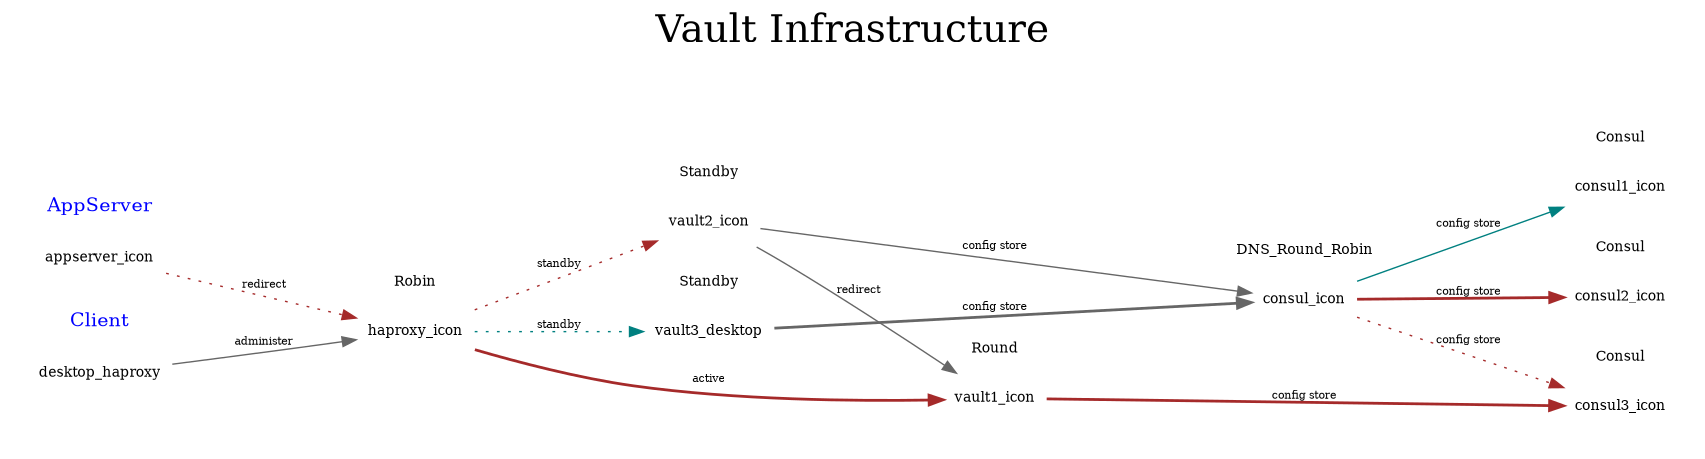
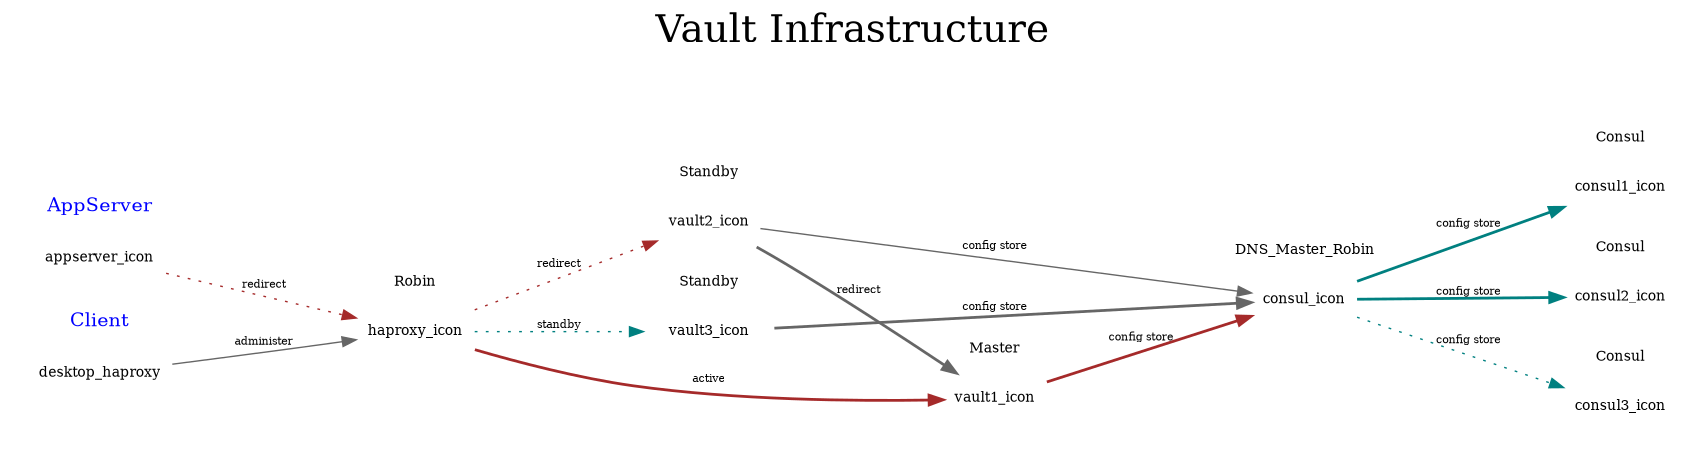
(1454, 247) -> (1454, 247)
(1305, 250) -> (1305, 250)
(559, 264) -> (559, 264)
(1453, 298) -> (1453, 298)
(852, 305) -> (852, 305)
(709, 332) -> (709, 332)
(995, 349) -> (995, 349)
(1454, 350) -> (1454, 350)
(1298, 402) -> (1142, 351)
